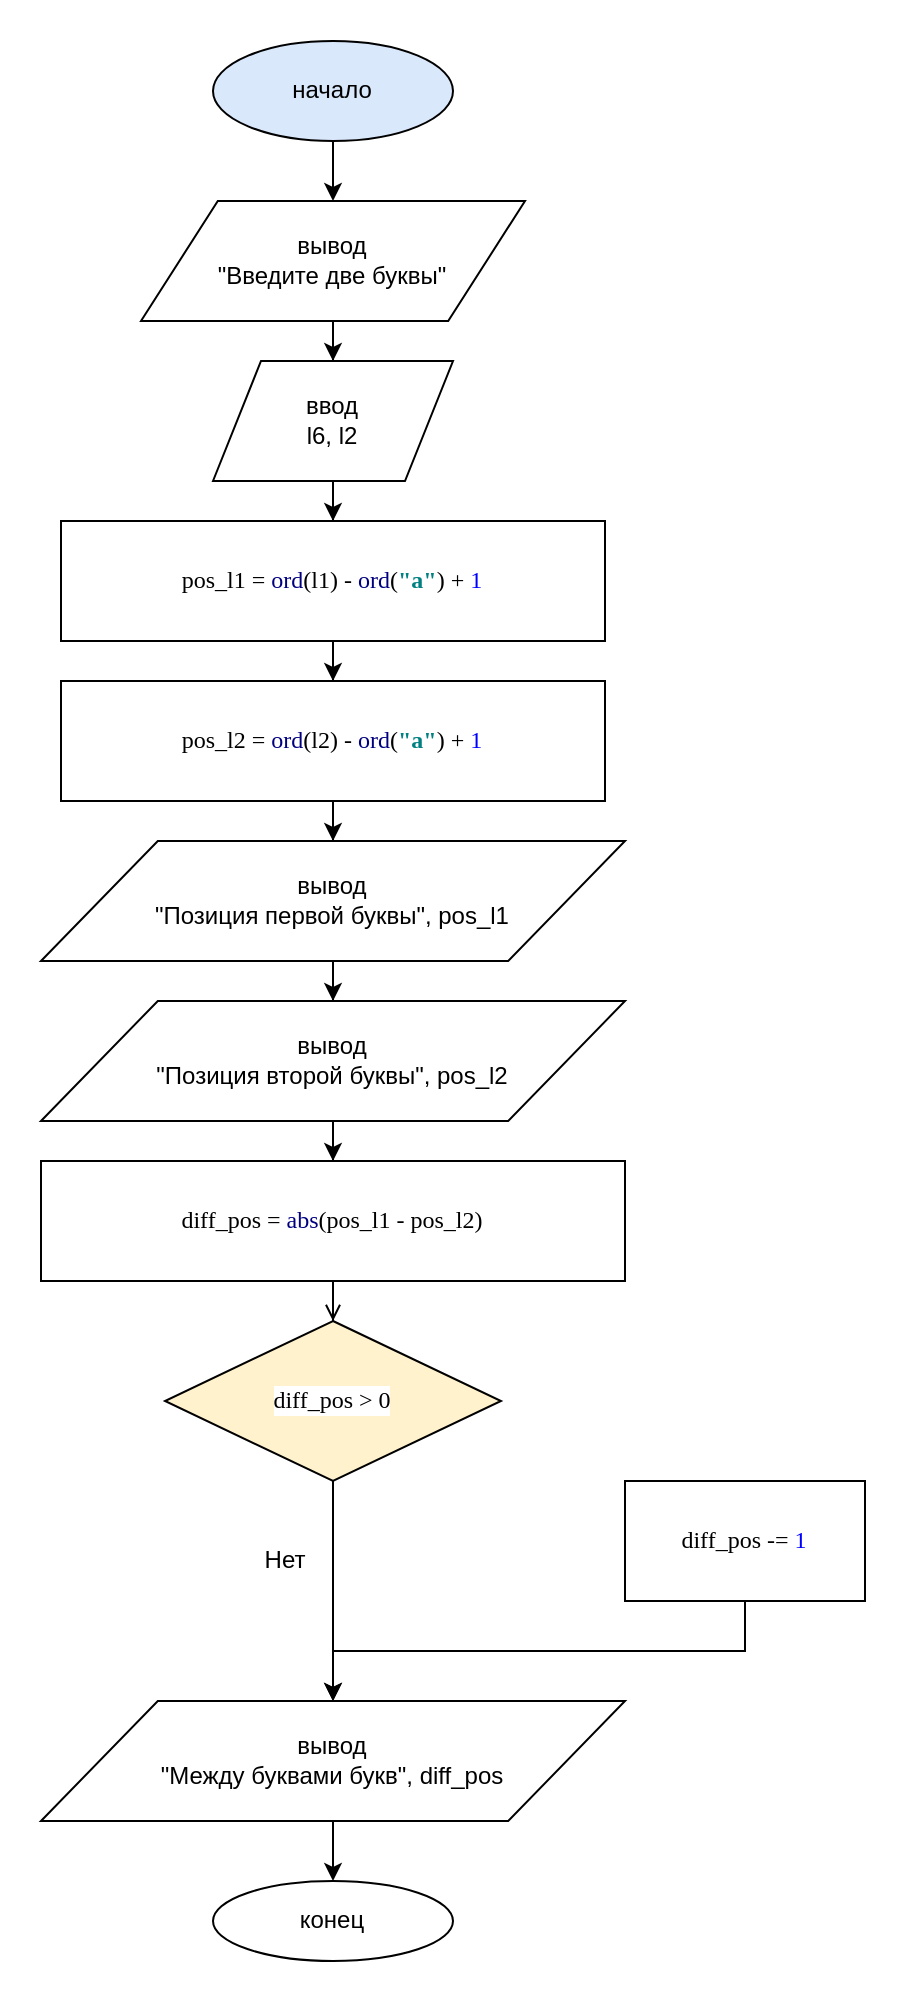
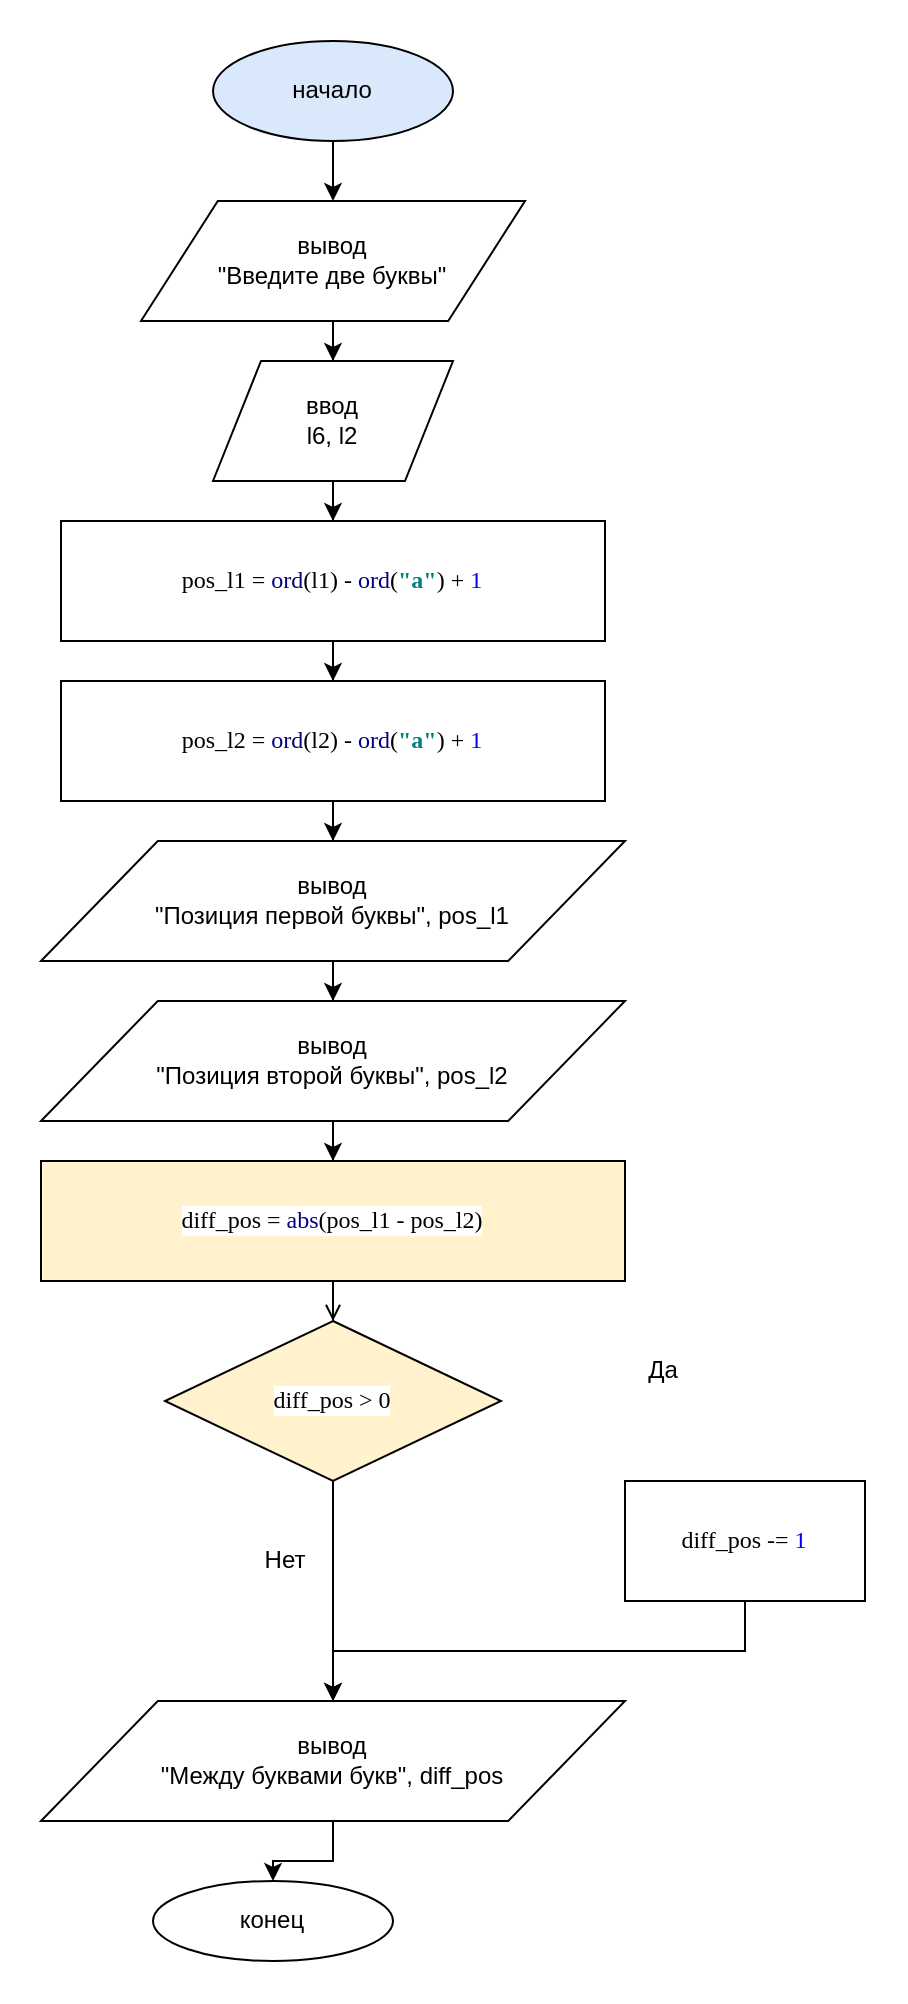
(333, 1221) -> (333, 1221)
none -> (663, 1371)
(333, 1921) -> (273, 1921)
